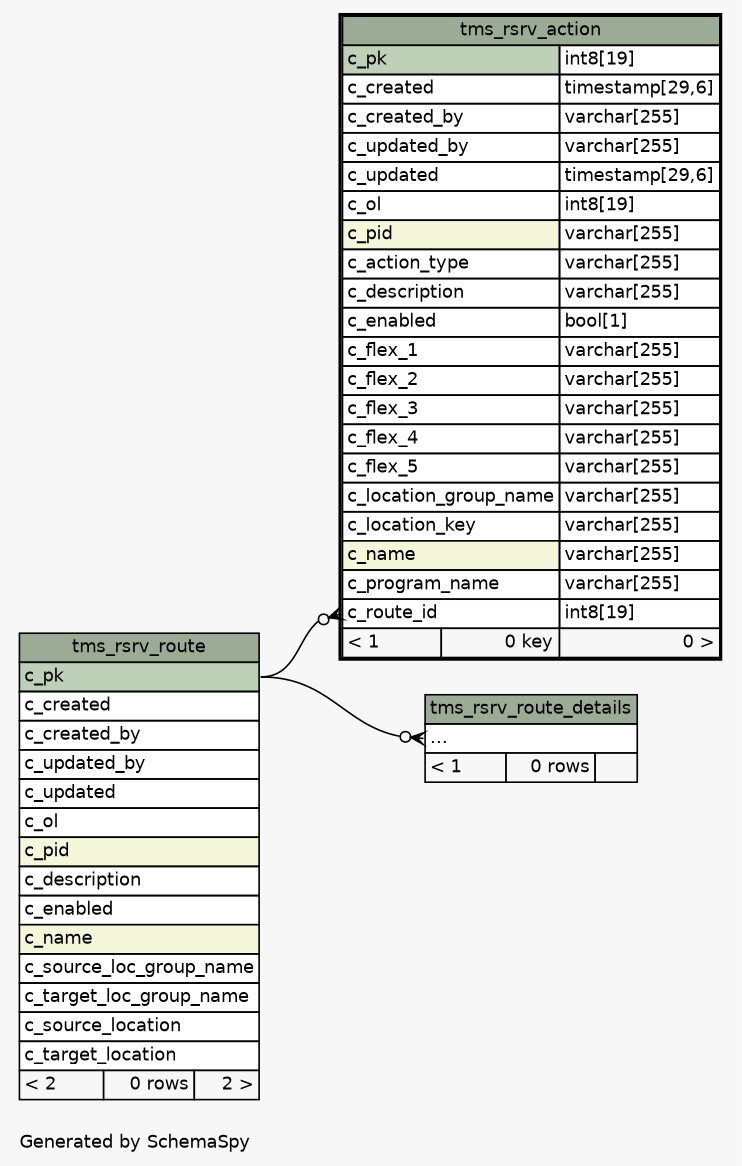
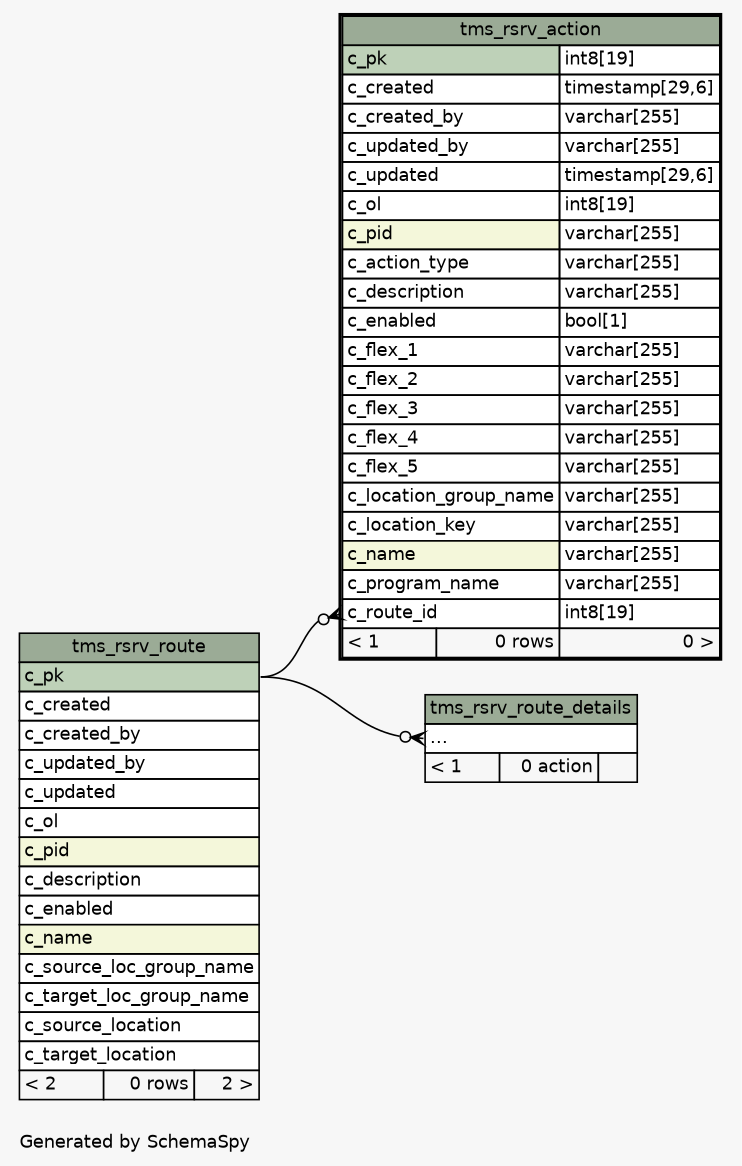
(530, 642) -> (525, 642)
(560, 767) -> (557, 767)
